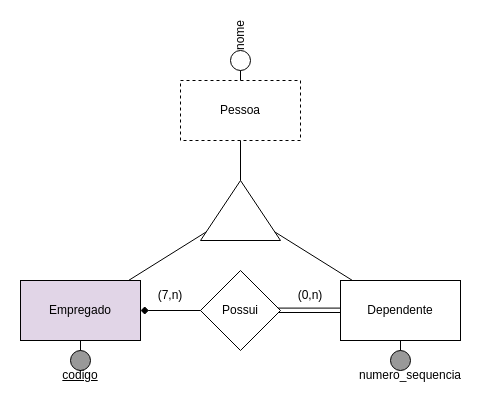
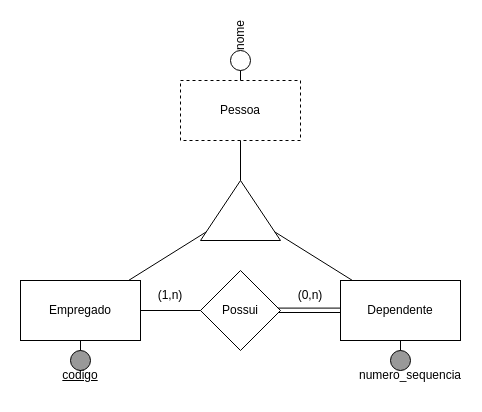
(171, 296) -> (171, 296)
(81, 311) -> (81, 311)
(149, 311) -> (145, 311)
